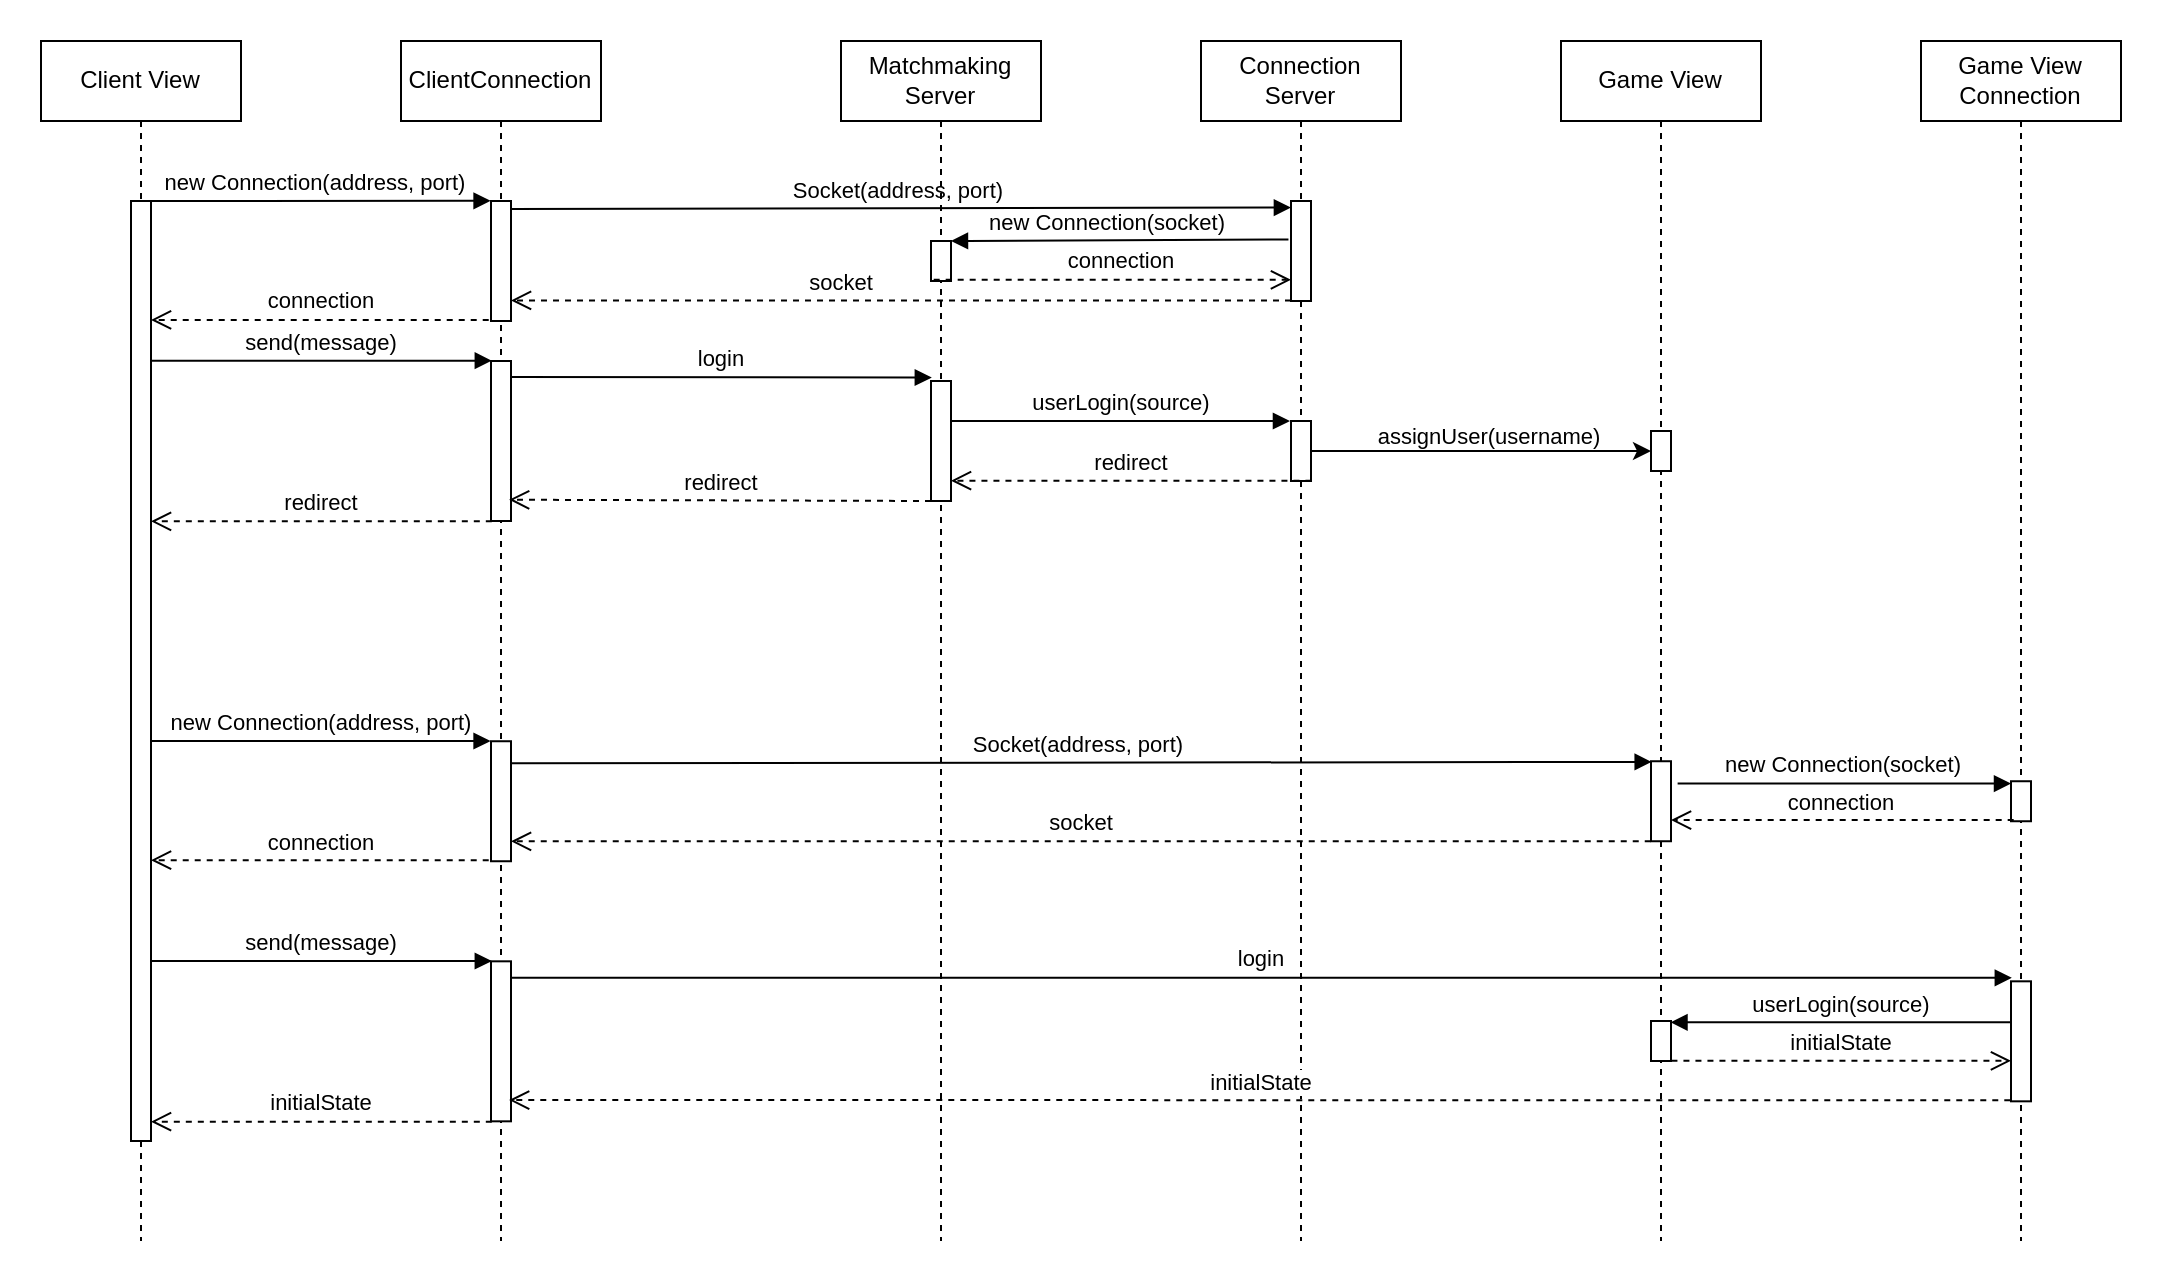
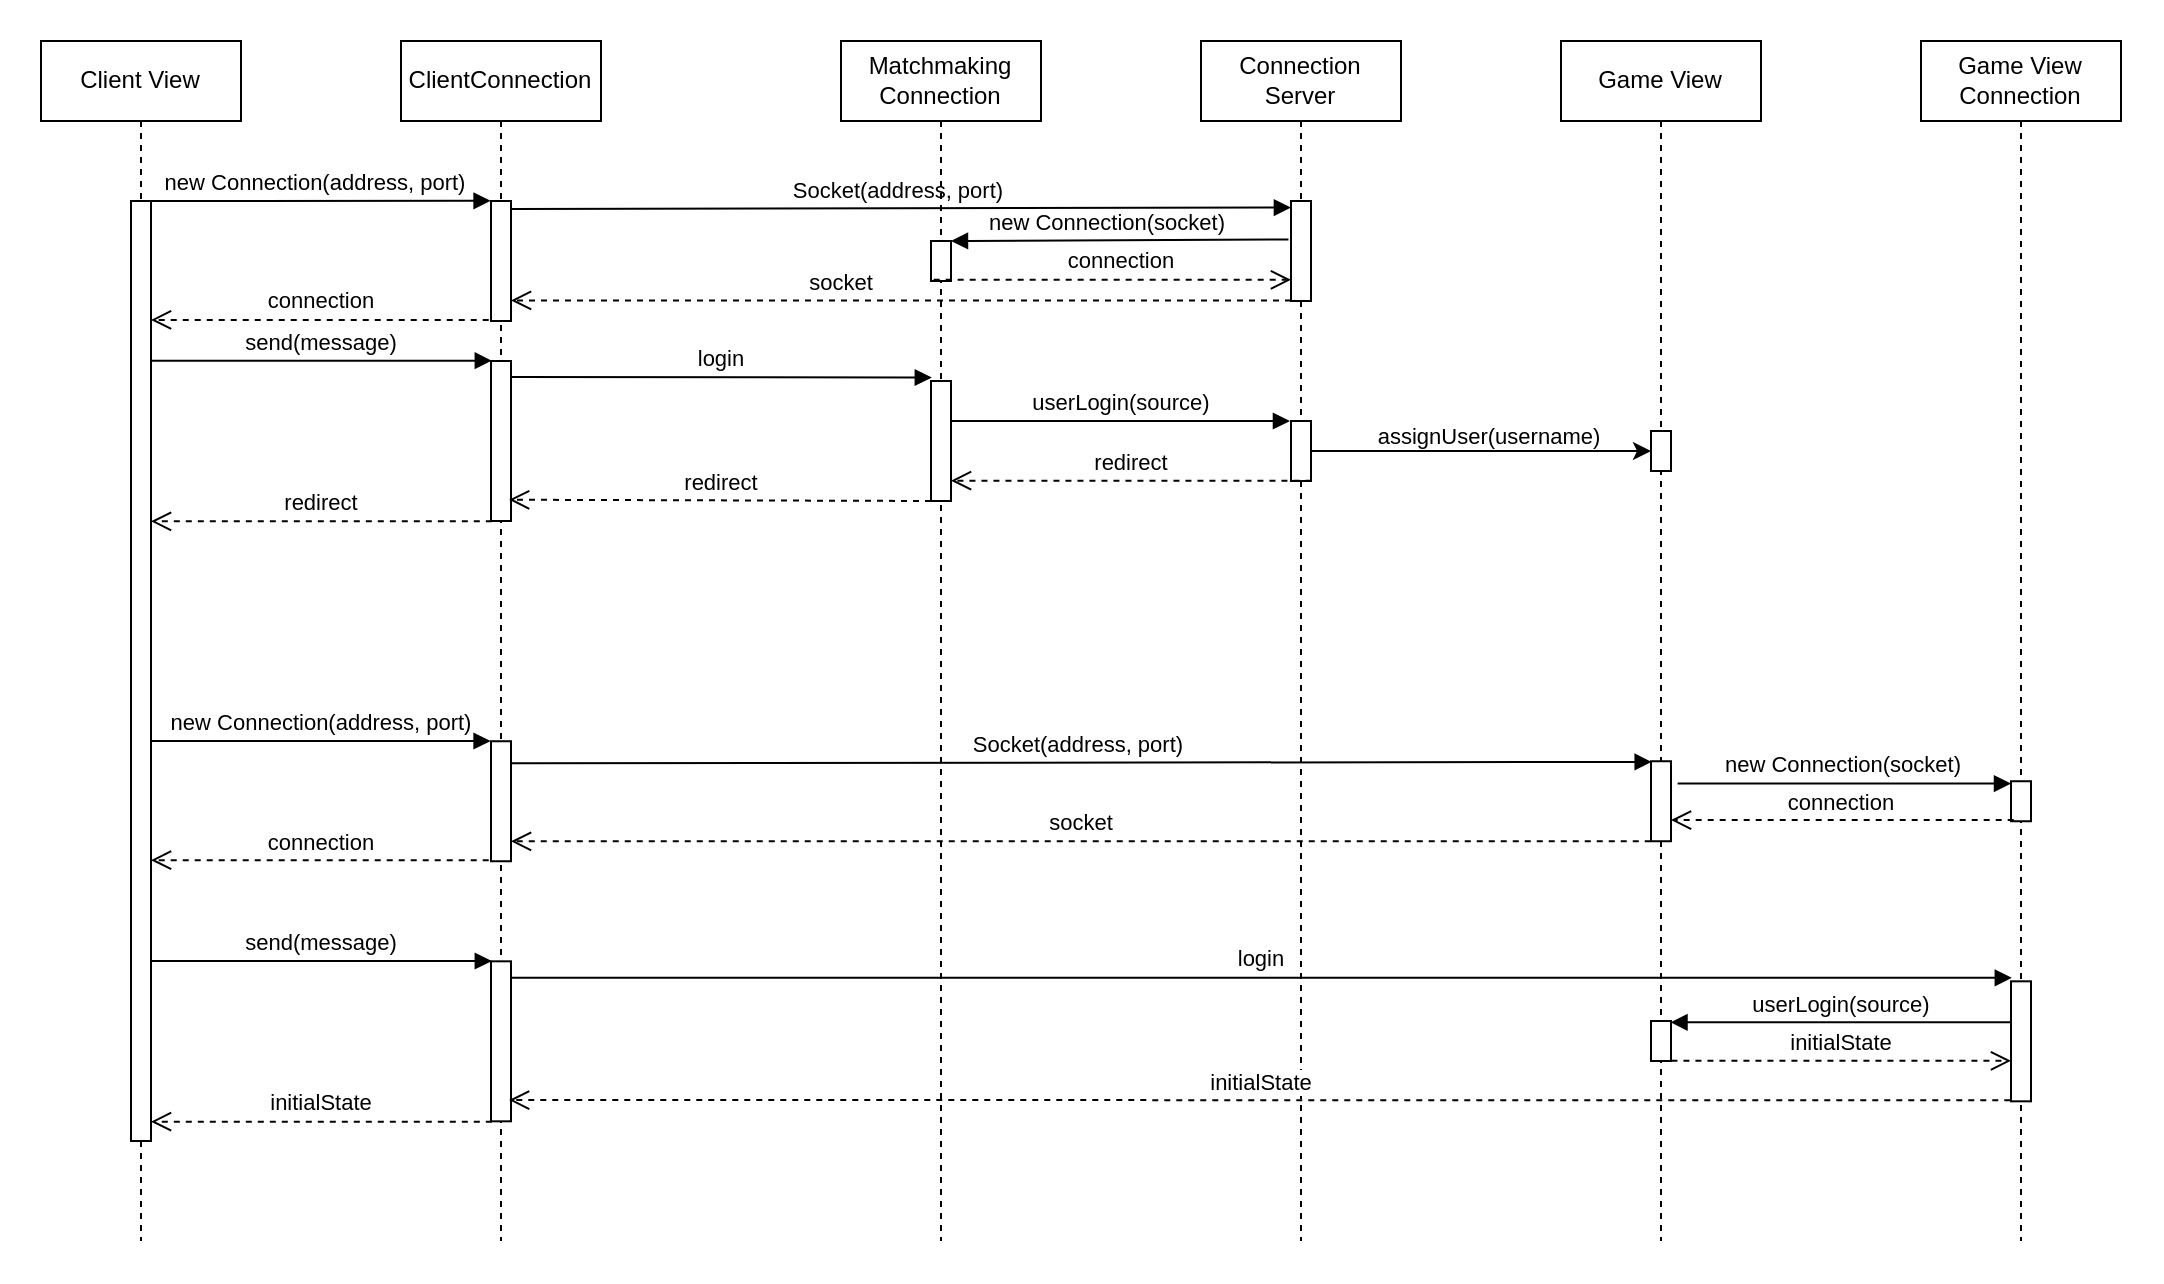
(941, 81) -> (941, 81)
